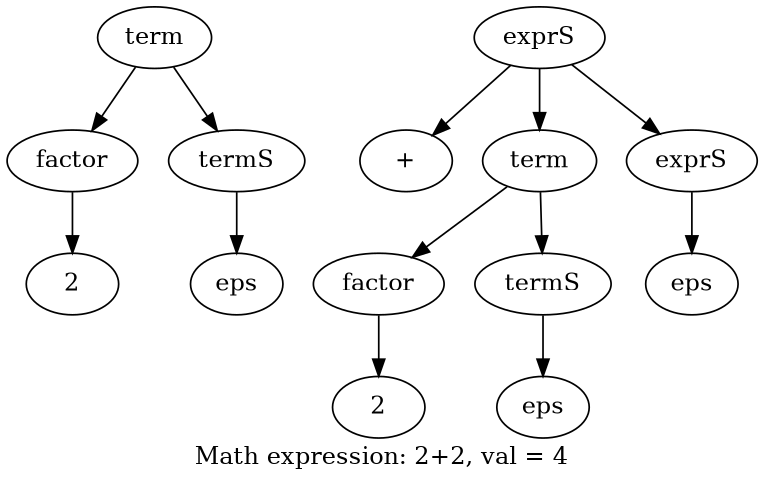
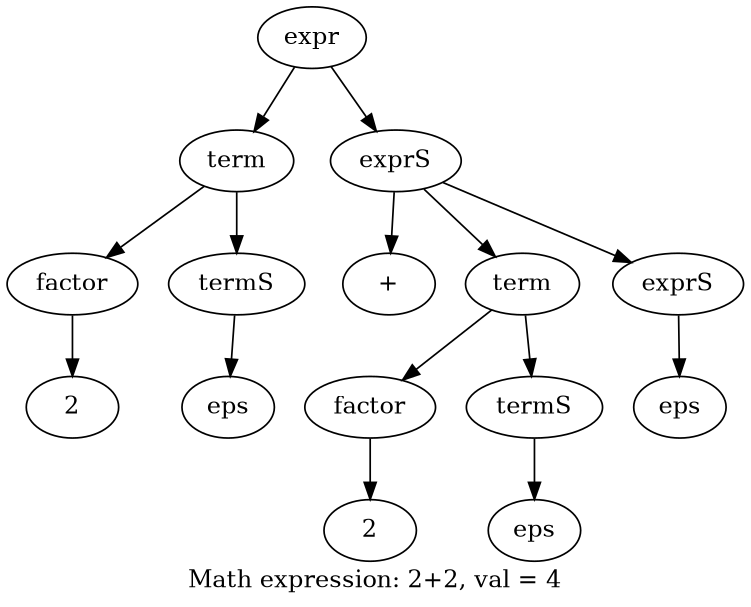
none -> (312, 38)
